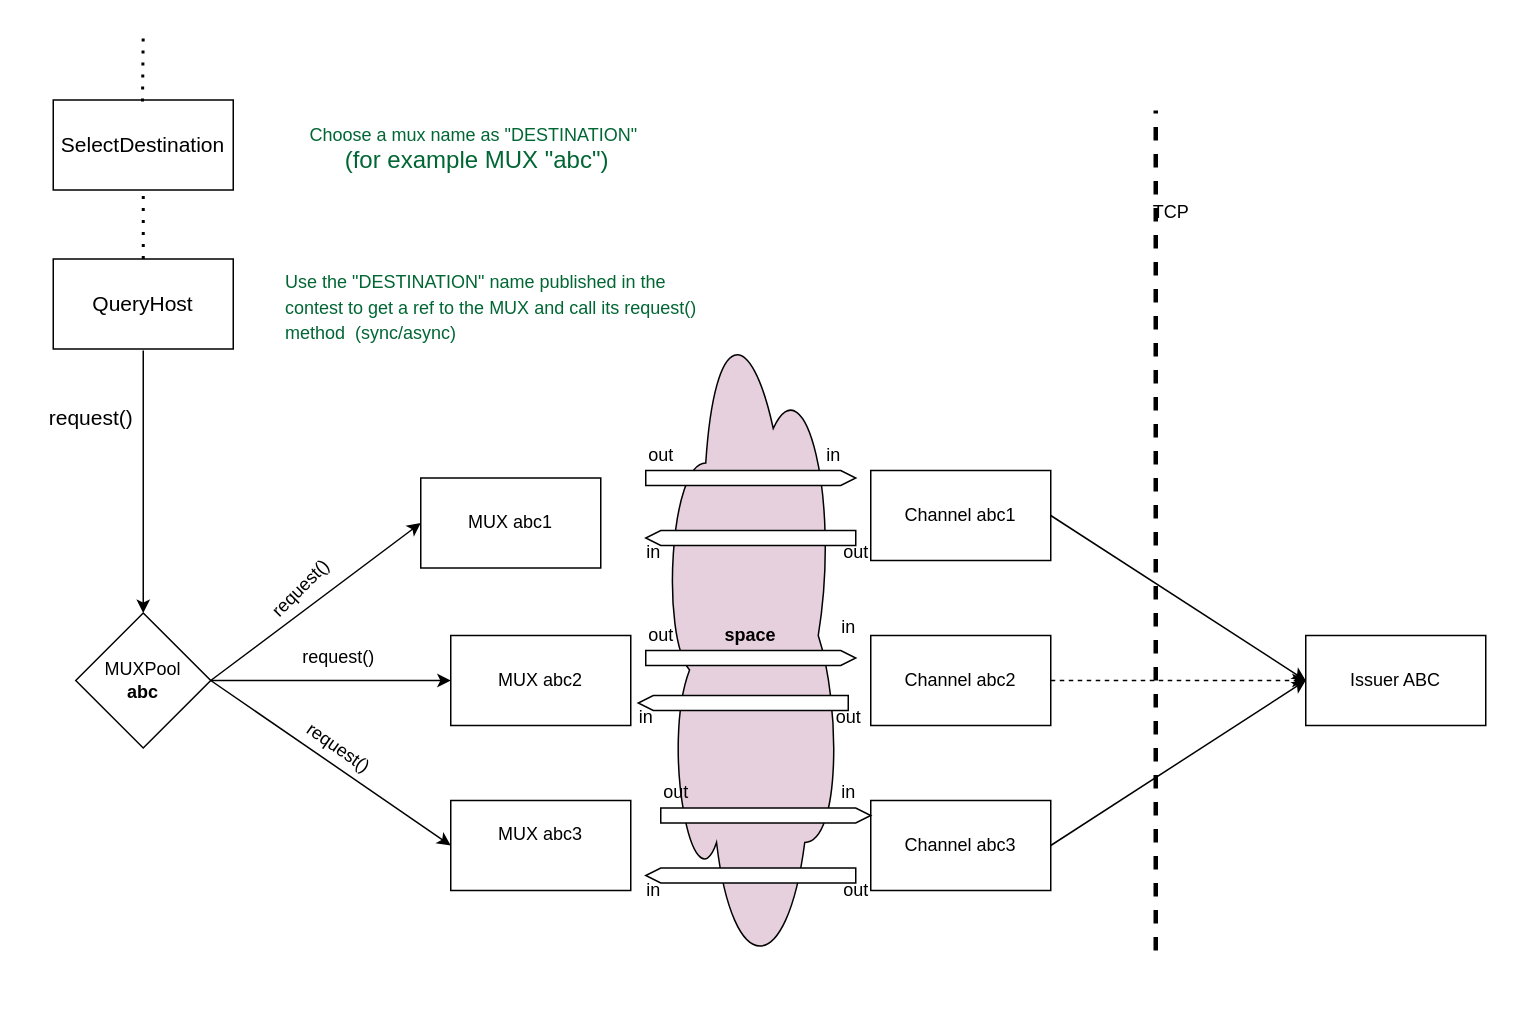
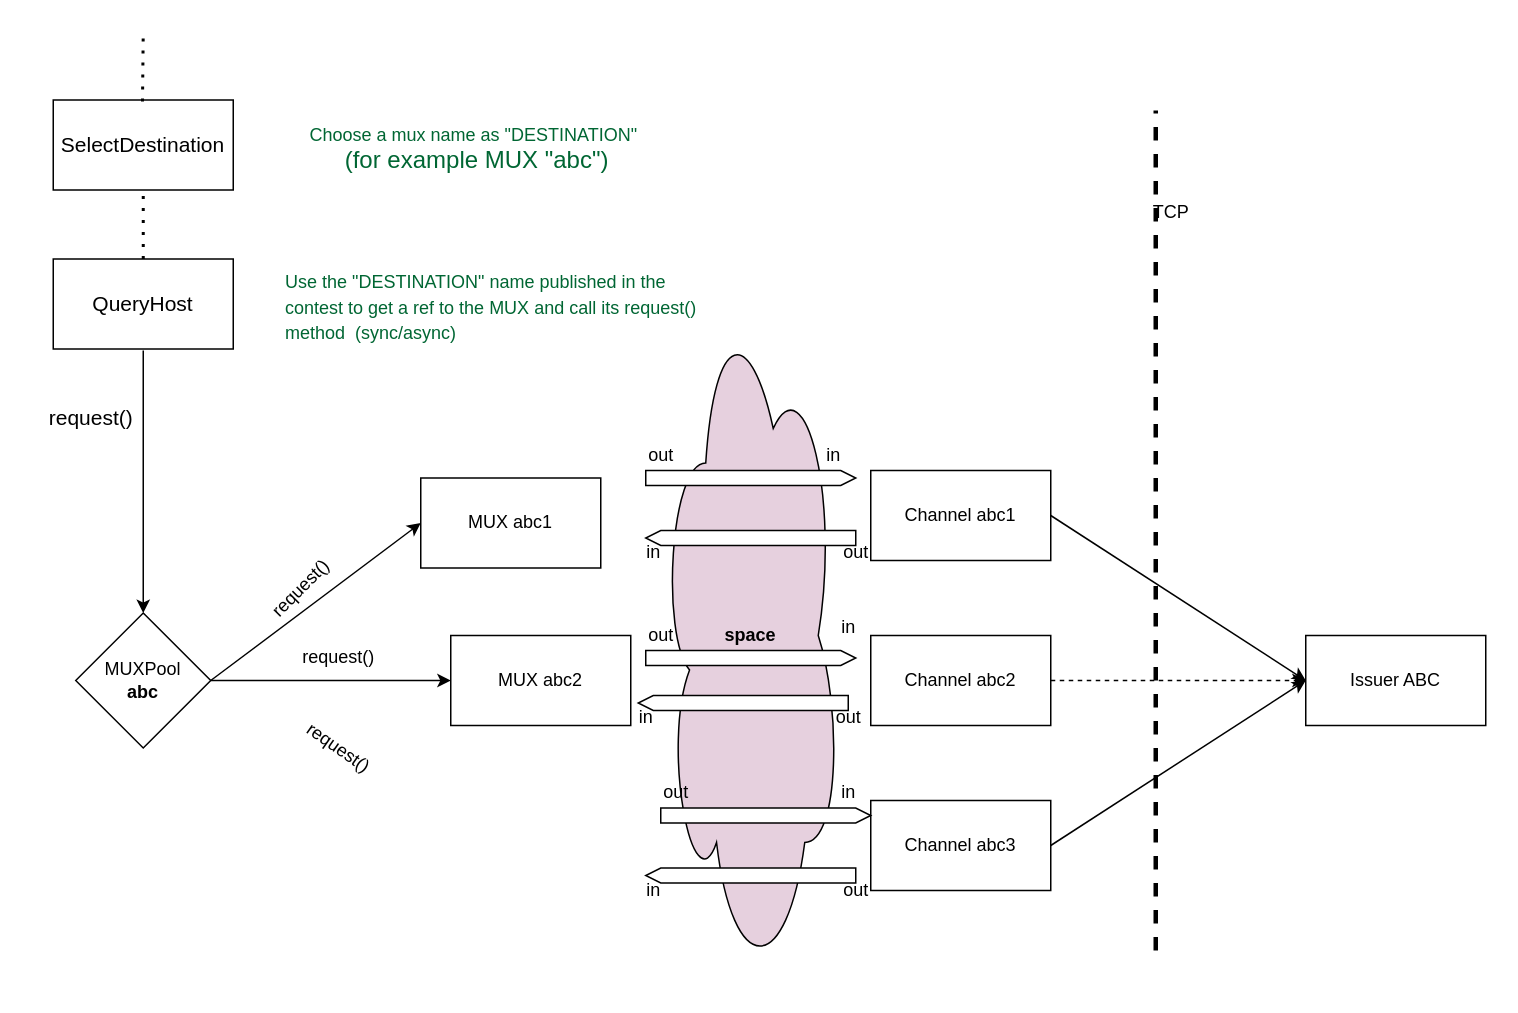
(328, 761) -> none
(541, 845) -> none
